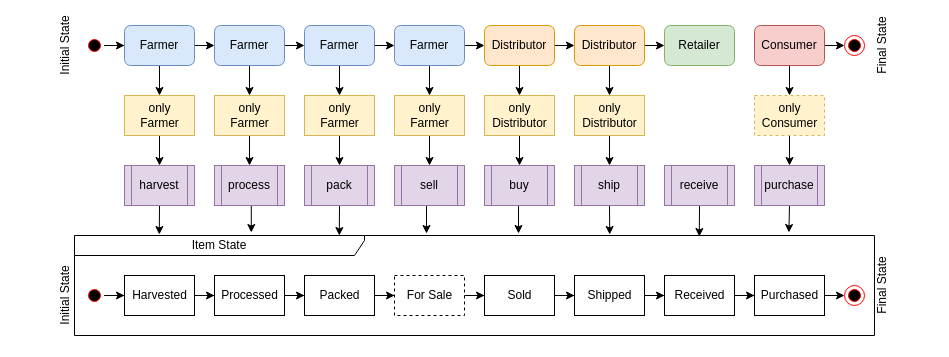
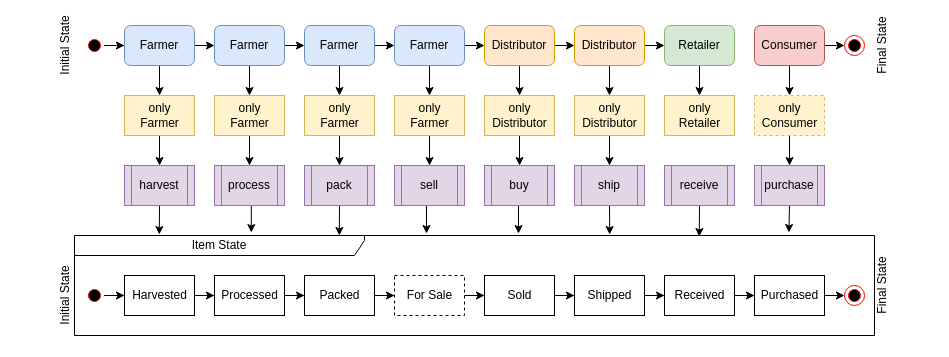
none -> (700, 77)
none -> (700, 116)
